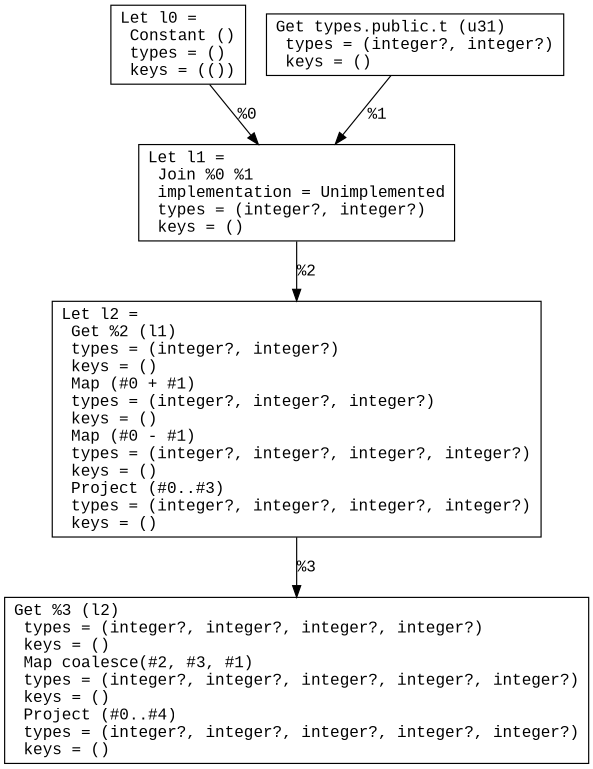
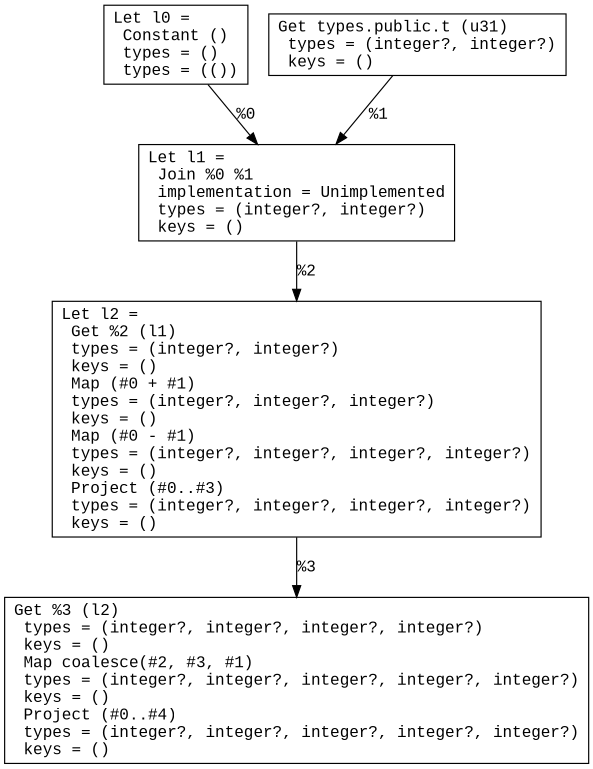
(178, 45) -> (176, 45)
